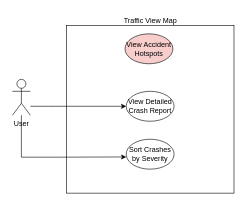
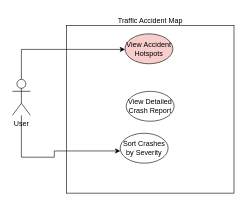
(151, 21) -> (151, 21)
none -> (57, 50)
(120, 107) -> none
(150, 155) -> (144, 149)
